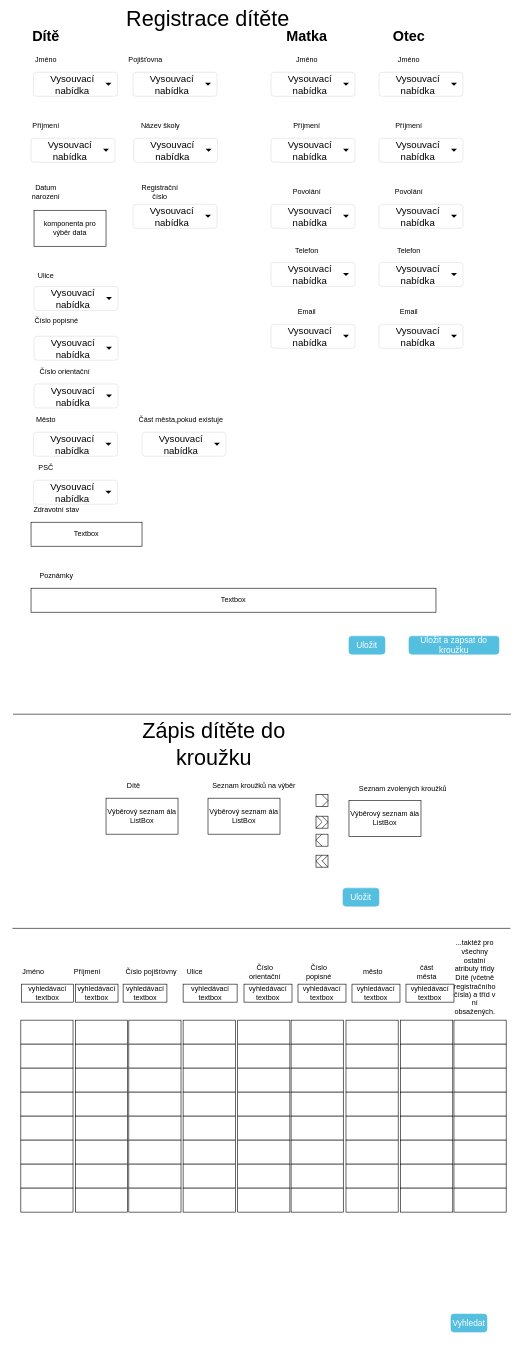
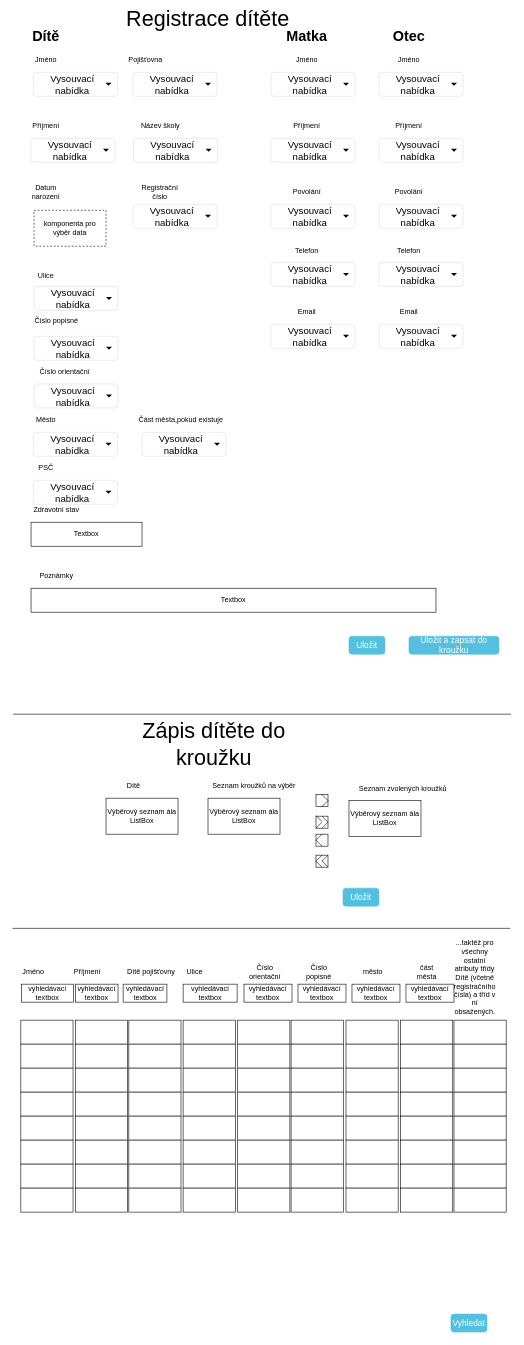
(70, 228) -> (70, 228)
(151, 972) -> (151, 972)
